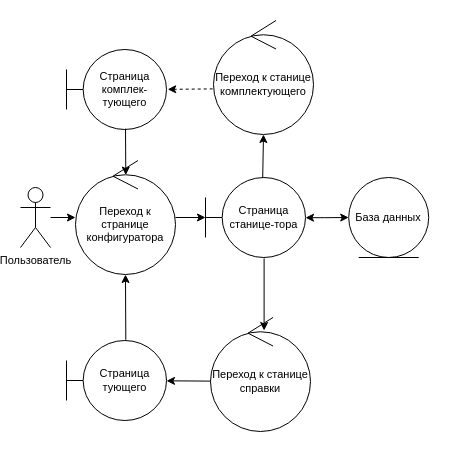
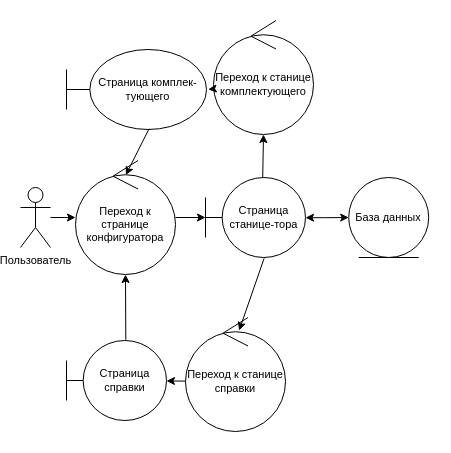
(117, 90) -> (137, 90)
(261, 375) -> (236, 375)
(125, 381) -> (125, 381)
